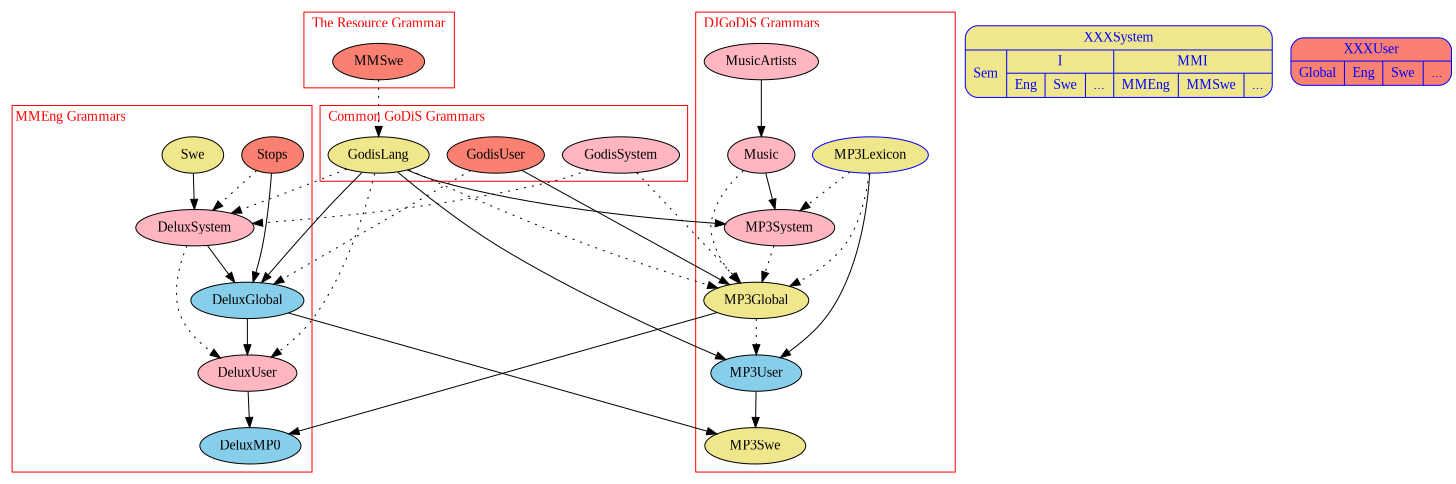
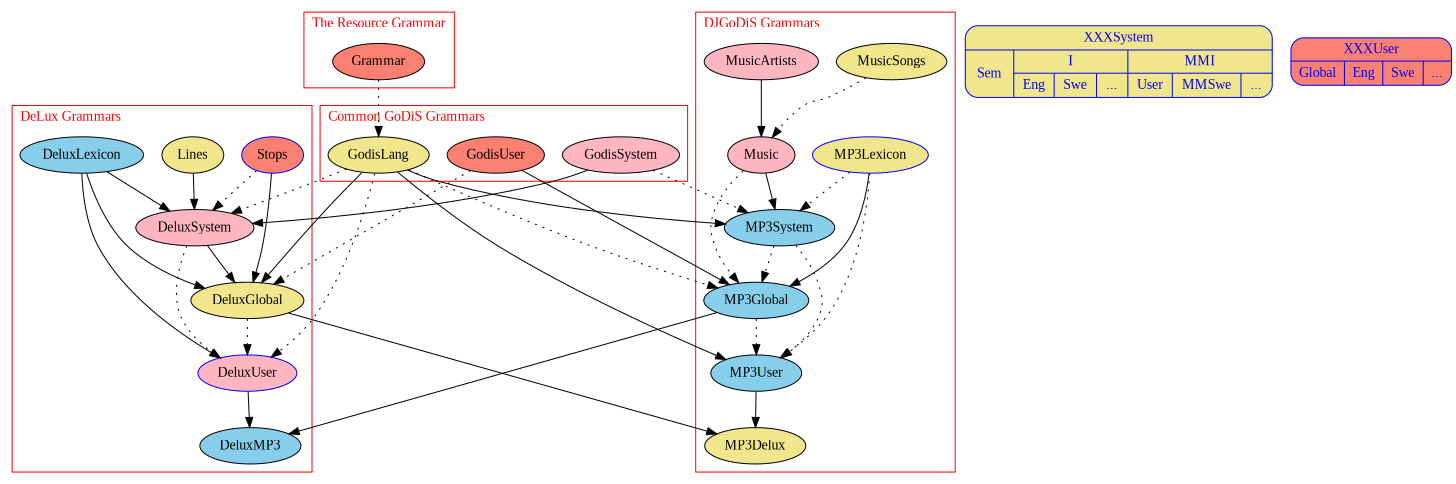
(379, 62) -> (379, 62)
none -> (892, 62)
(1146, 85) -> (1150, 85)
(71, 117) -> (71, 117)
none -> (82, 155)
(193, 155) -> (193, 155)
(273, 155) -> (273, 155)
(427, 205) -> (427, 205)
(675, 214) -> (702, 192)
(780, 228) -> (780, 228)
(850, 238) -> (850, 238)
(850, 273) -> (850, 273)
(247, 300) -> (247, 300)
(756, 300) -> (756, 300)
none -> (822, 301)
(247, 332) -> (247, 332)
(247, 373) -> (247, 373)
(250, 446) -> (250, 446)
(755, 446) -> (755, 446)
